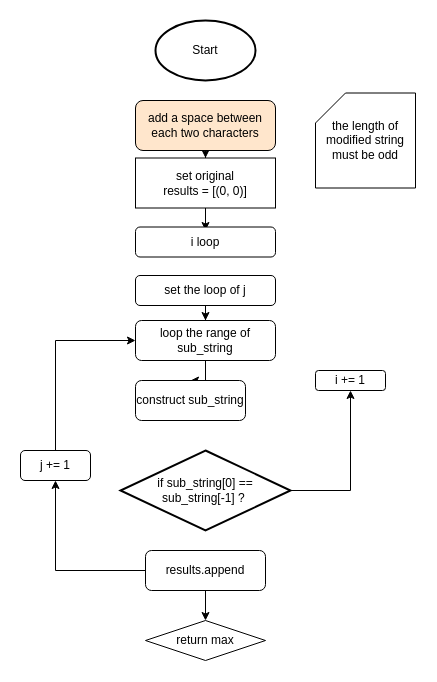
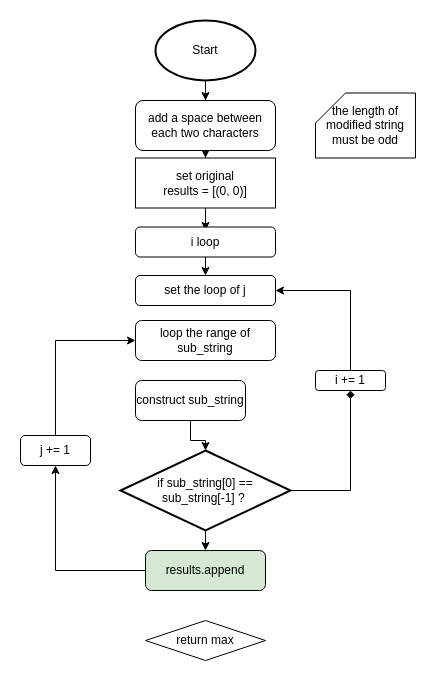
none -> (206, 95)
(206, 126) -> (206, 126)
(366, 141) -> (366, 126)
none -> (206, 263)
none -> (351, 297)
(206, 305) -> none
(206, 375) -> none
(351, 398) -> (351, 399)
none -> (191, 440)
(56, 466) -> (56, 451)
none -> (206, 537)
(206, 571) -> (206, 571)
(206, 610) -> none
